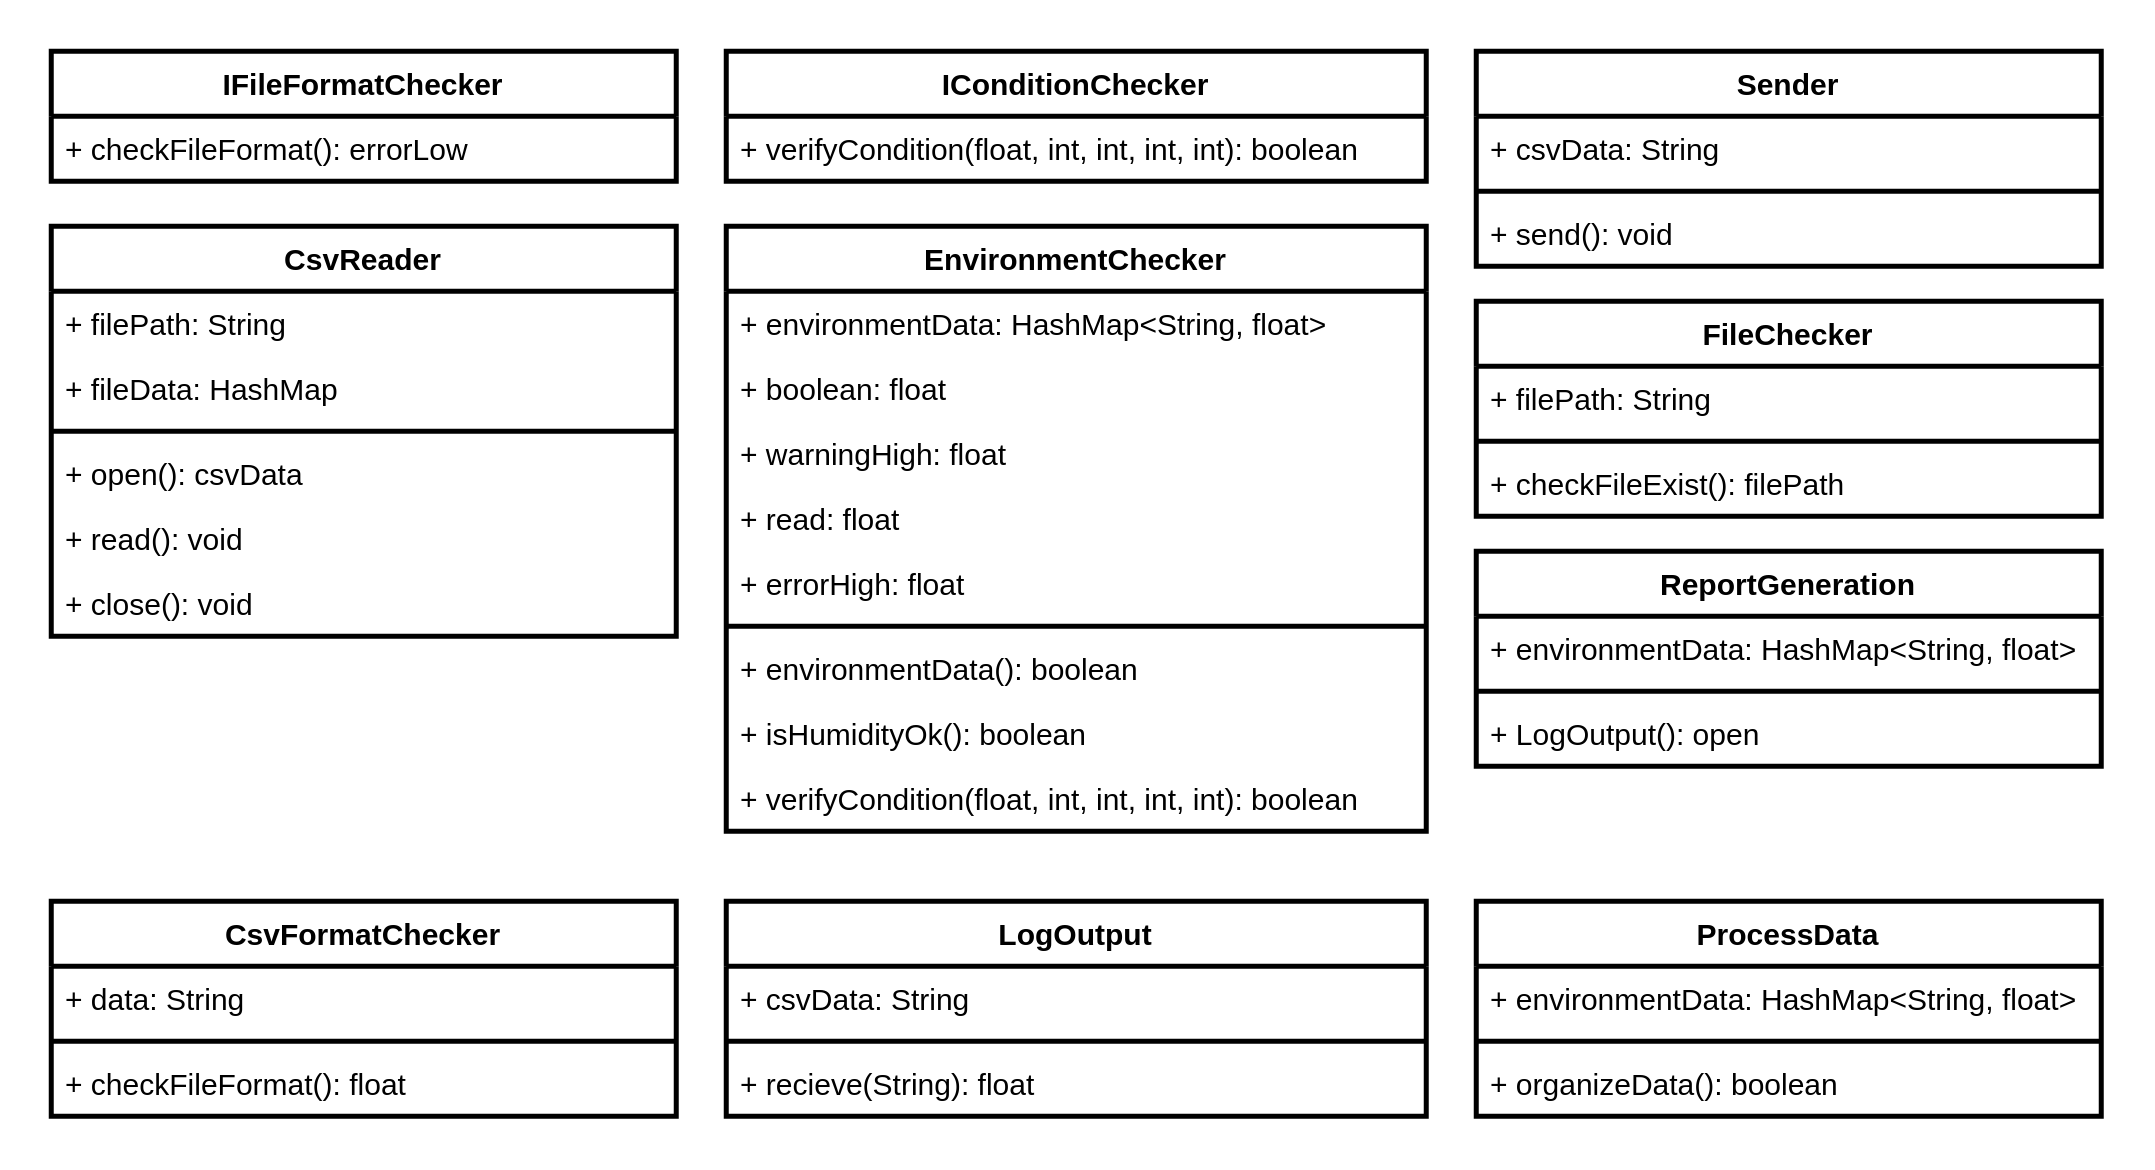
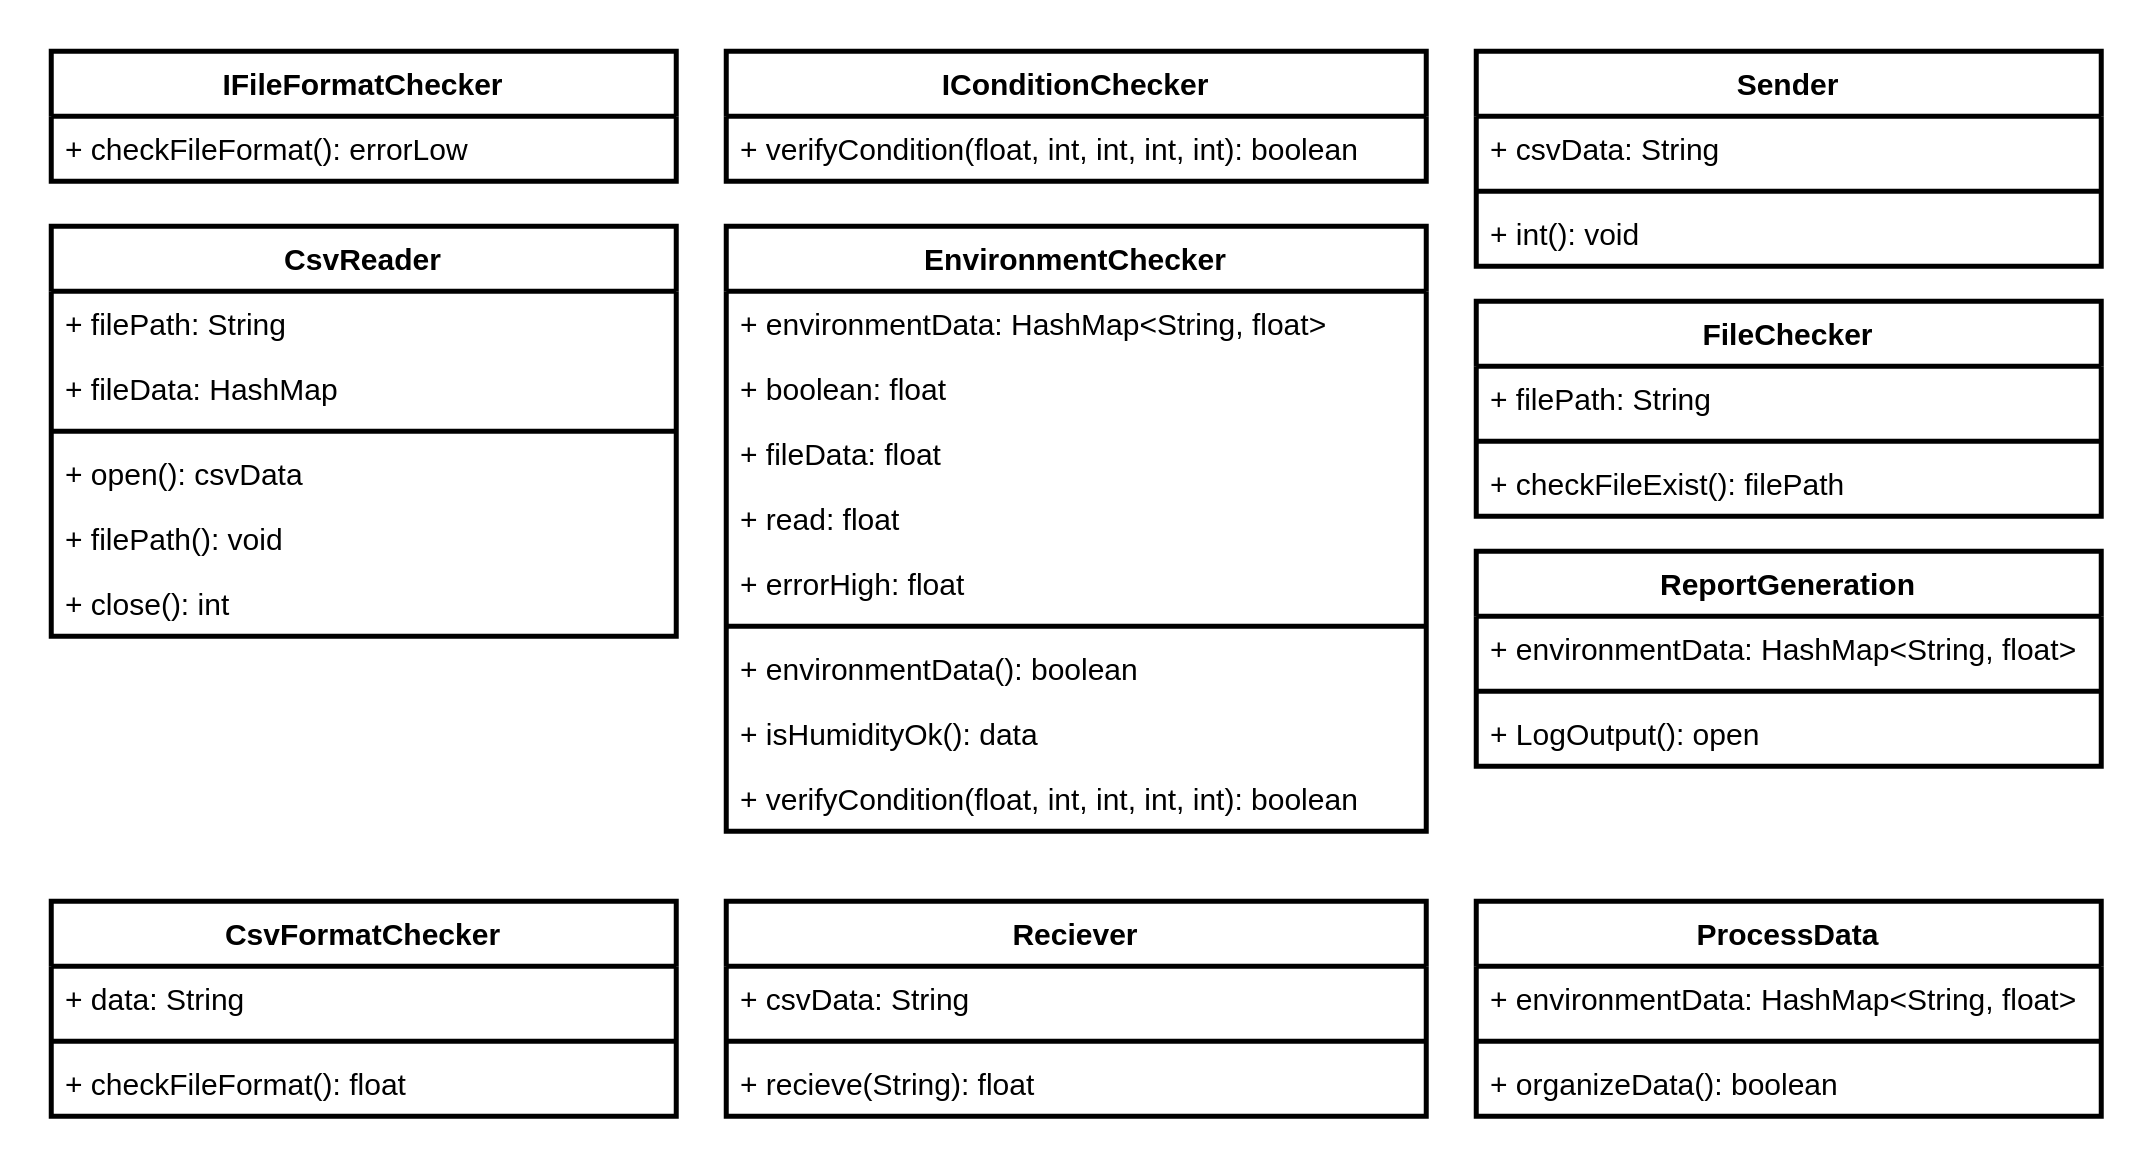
(1592, 235) -> (1580, 235)
(889, 455) -> (863, 455)
(167, 540) -> (193, 540)
(172, 605) -> (163, 605)
(923, 735) -> (901, 735)
(1075, 935) -> (1075, 935)
